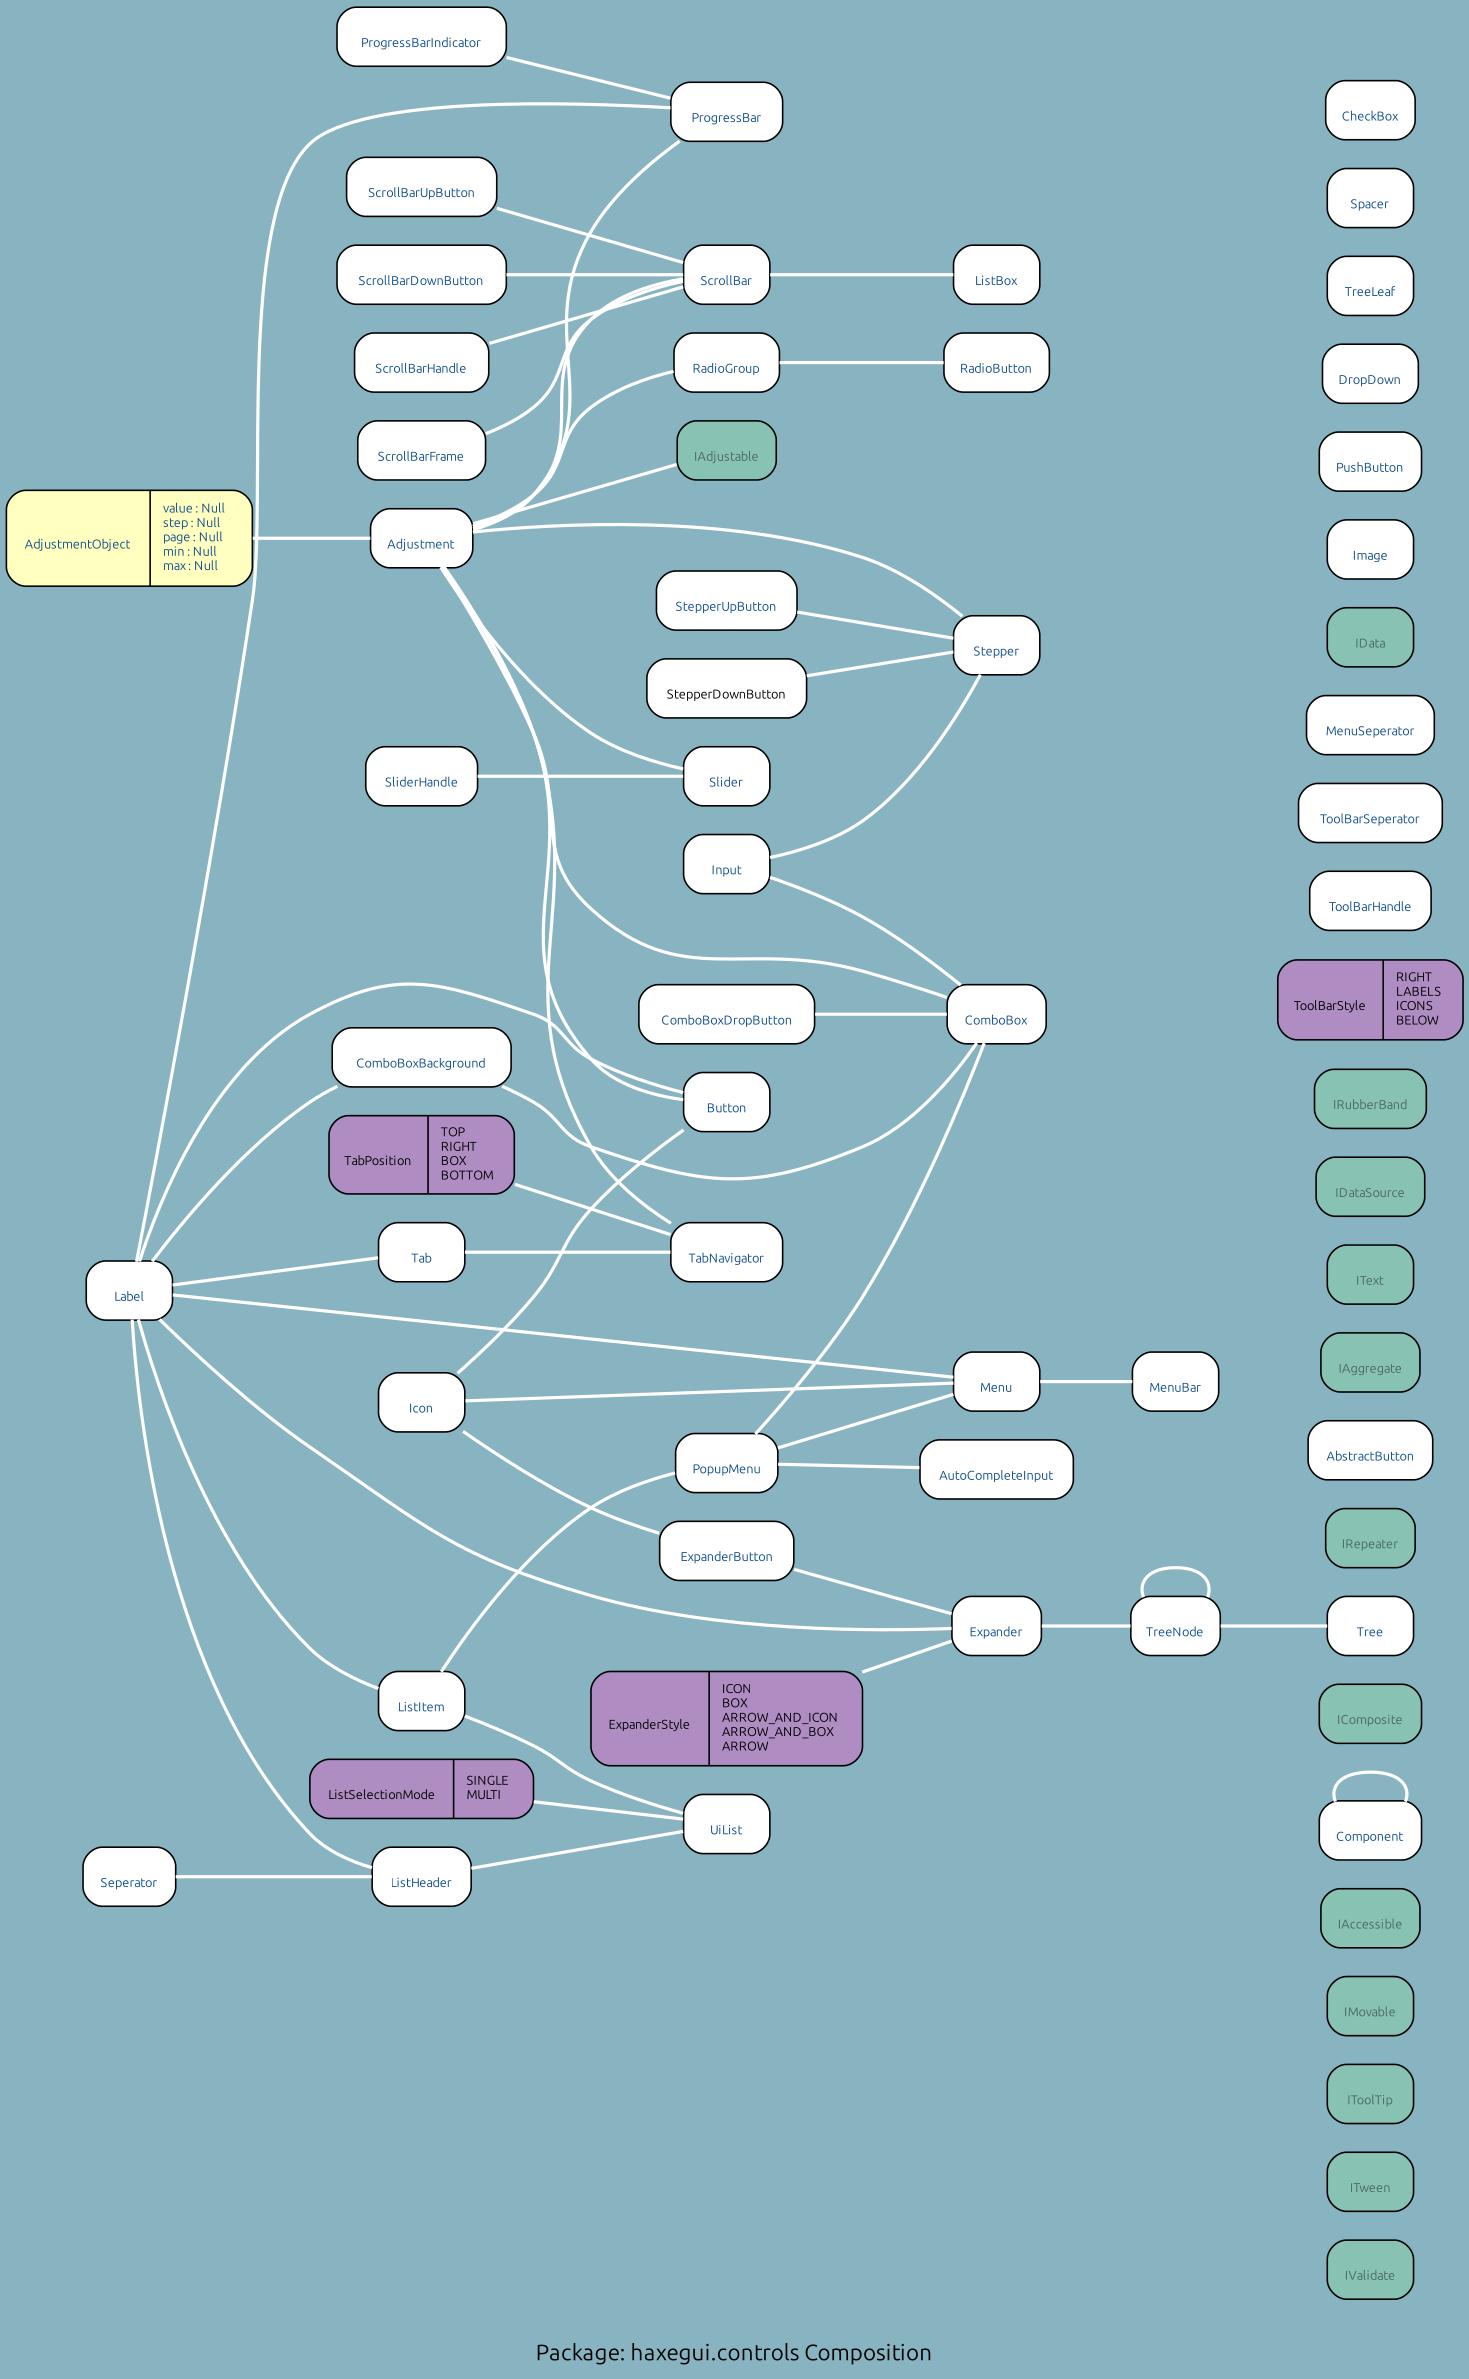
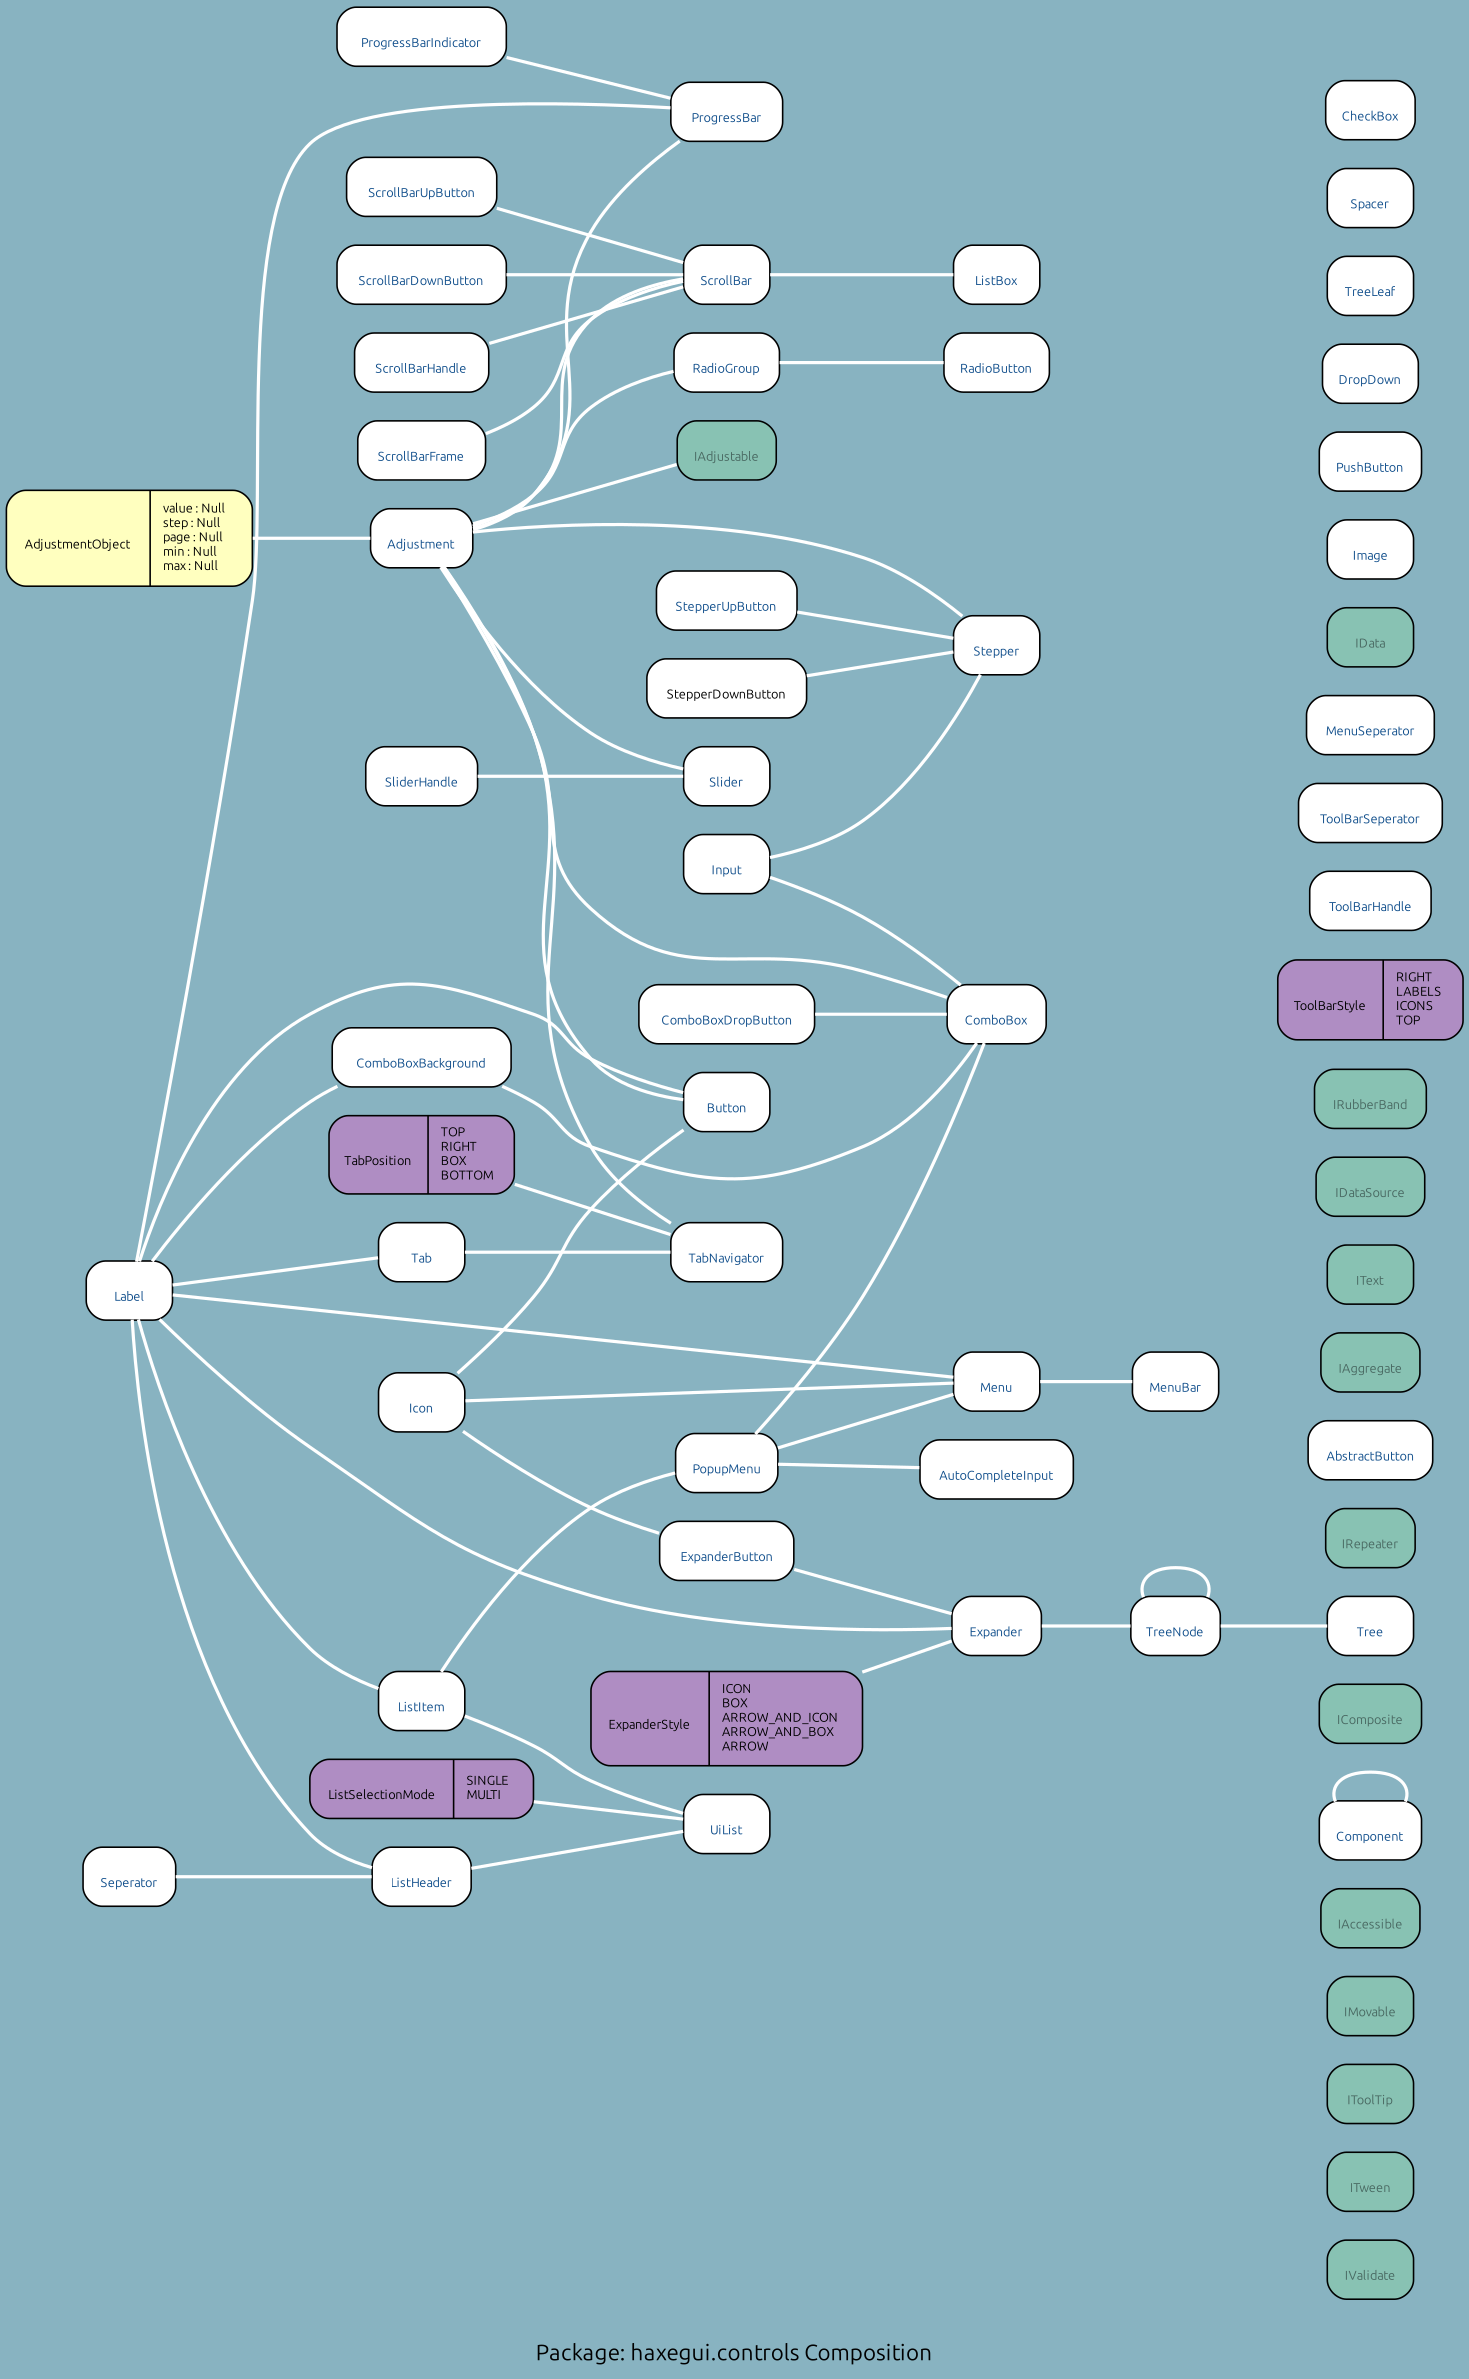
(129, 538) -> (129, 538)
(1418, 1021) -> (1409, 1021)
